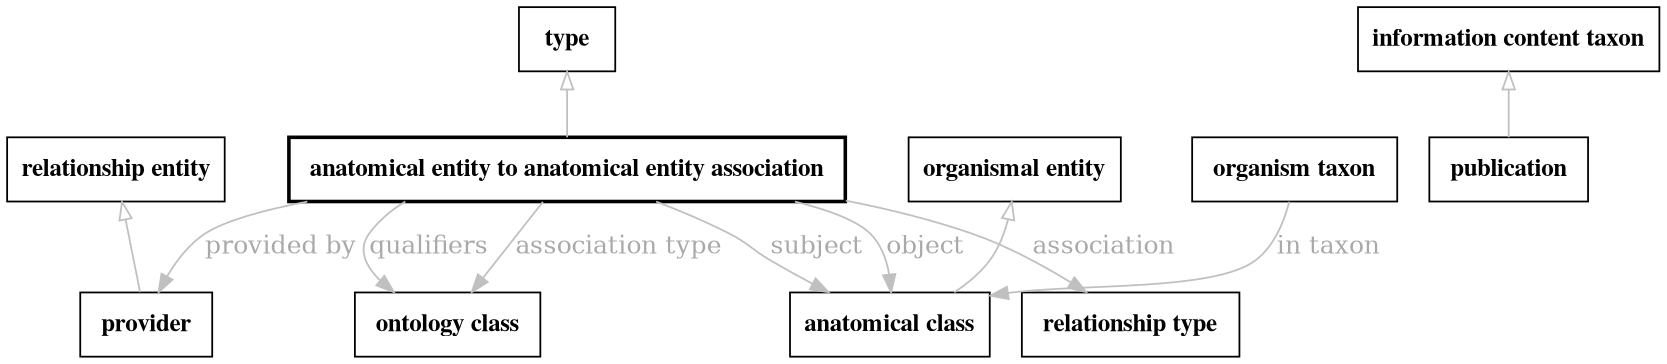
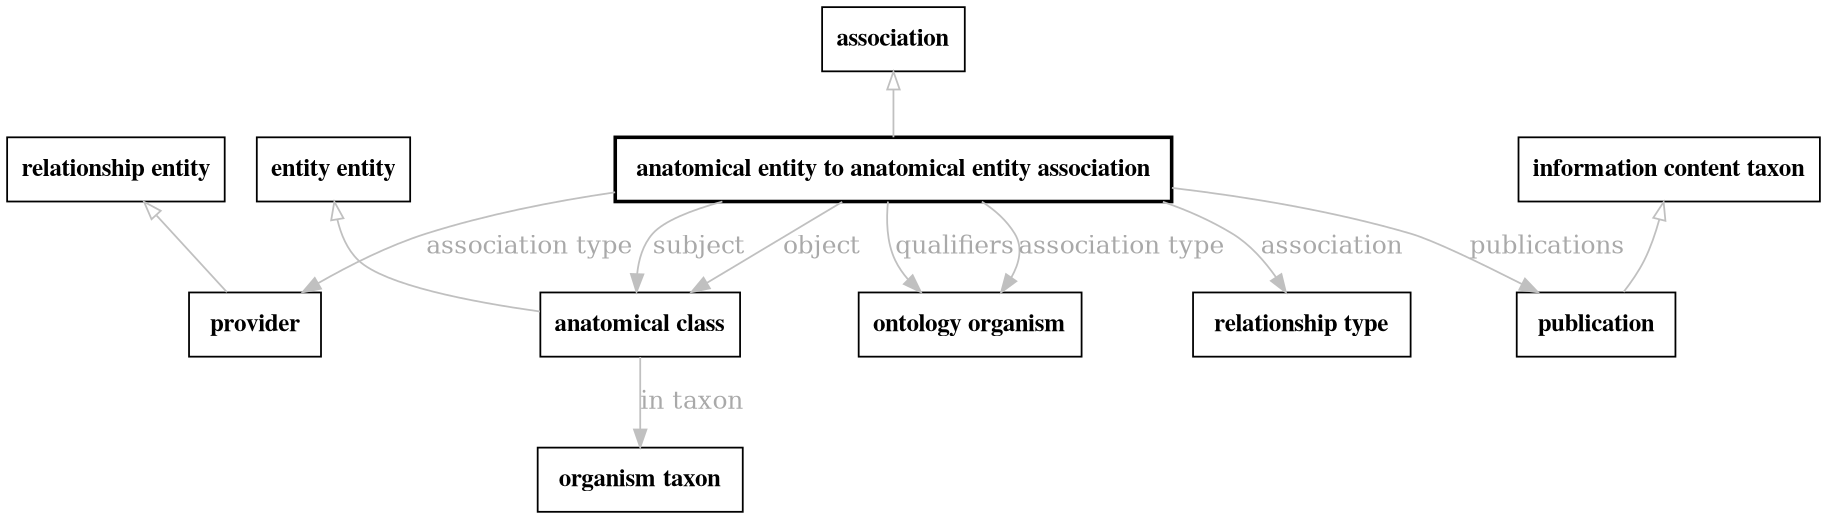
(567, 39) -> (893, 39)
(1015, 169) -> (333, 169)
none -> (1352, 218)
(281, 247) -> (530, 247)
(1168, 283) -> (640, 393)
(448, 325) -> (970, 325)
